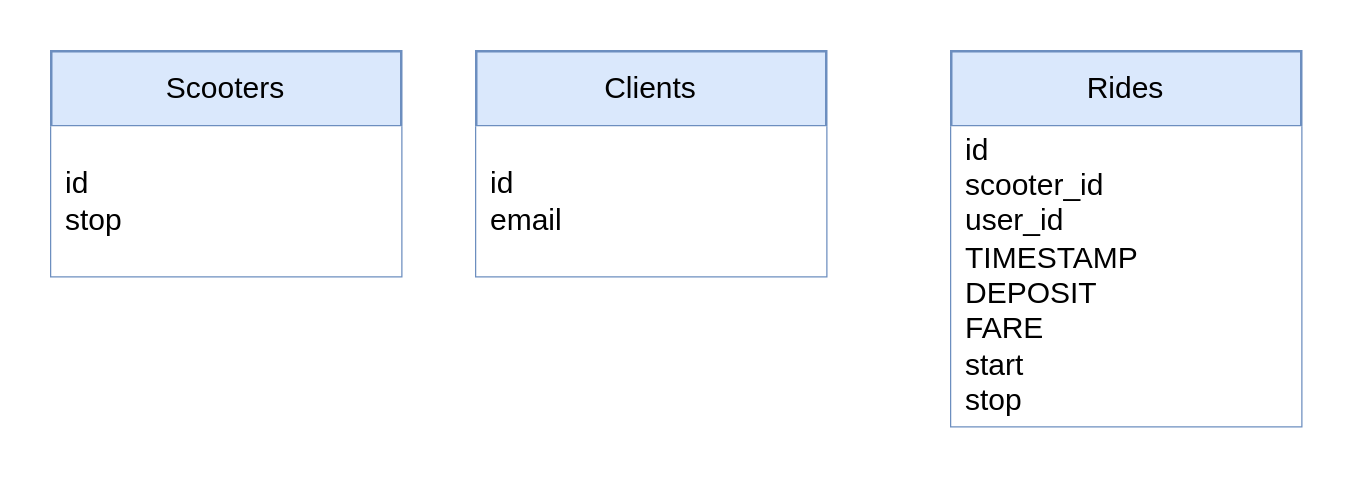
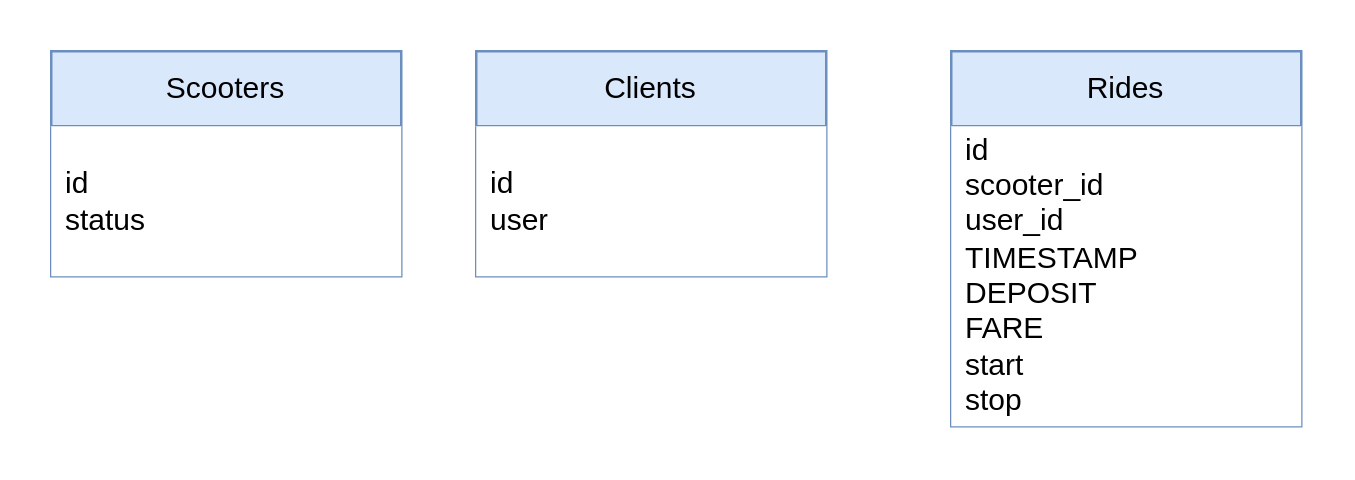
(100, 201) -> (117, 201)
(525, 201) -> (525, 201)
